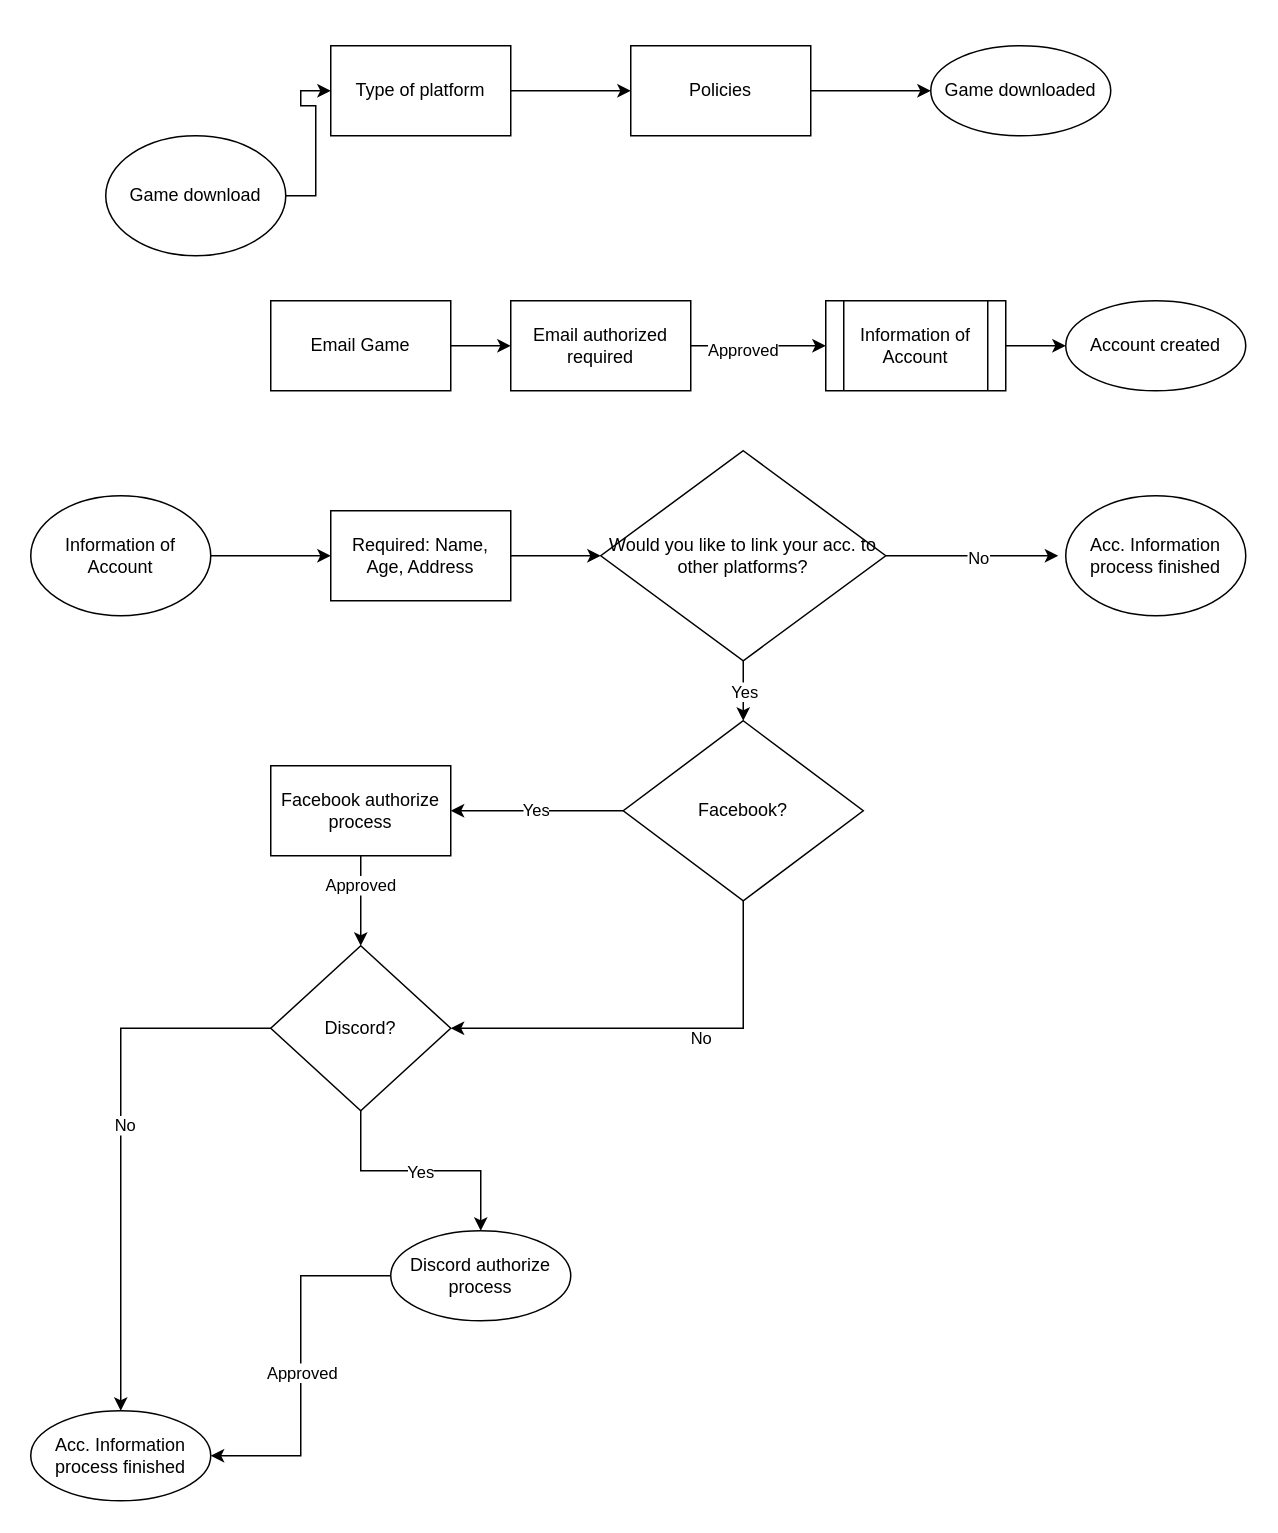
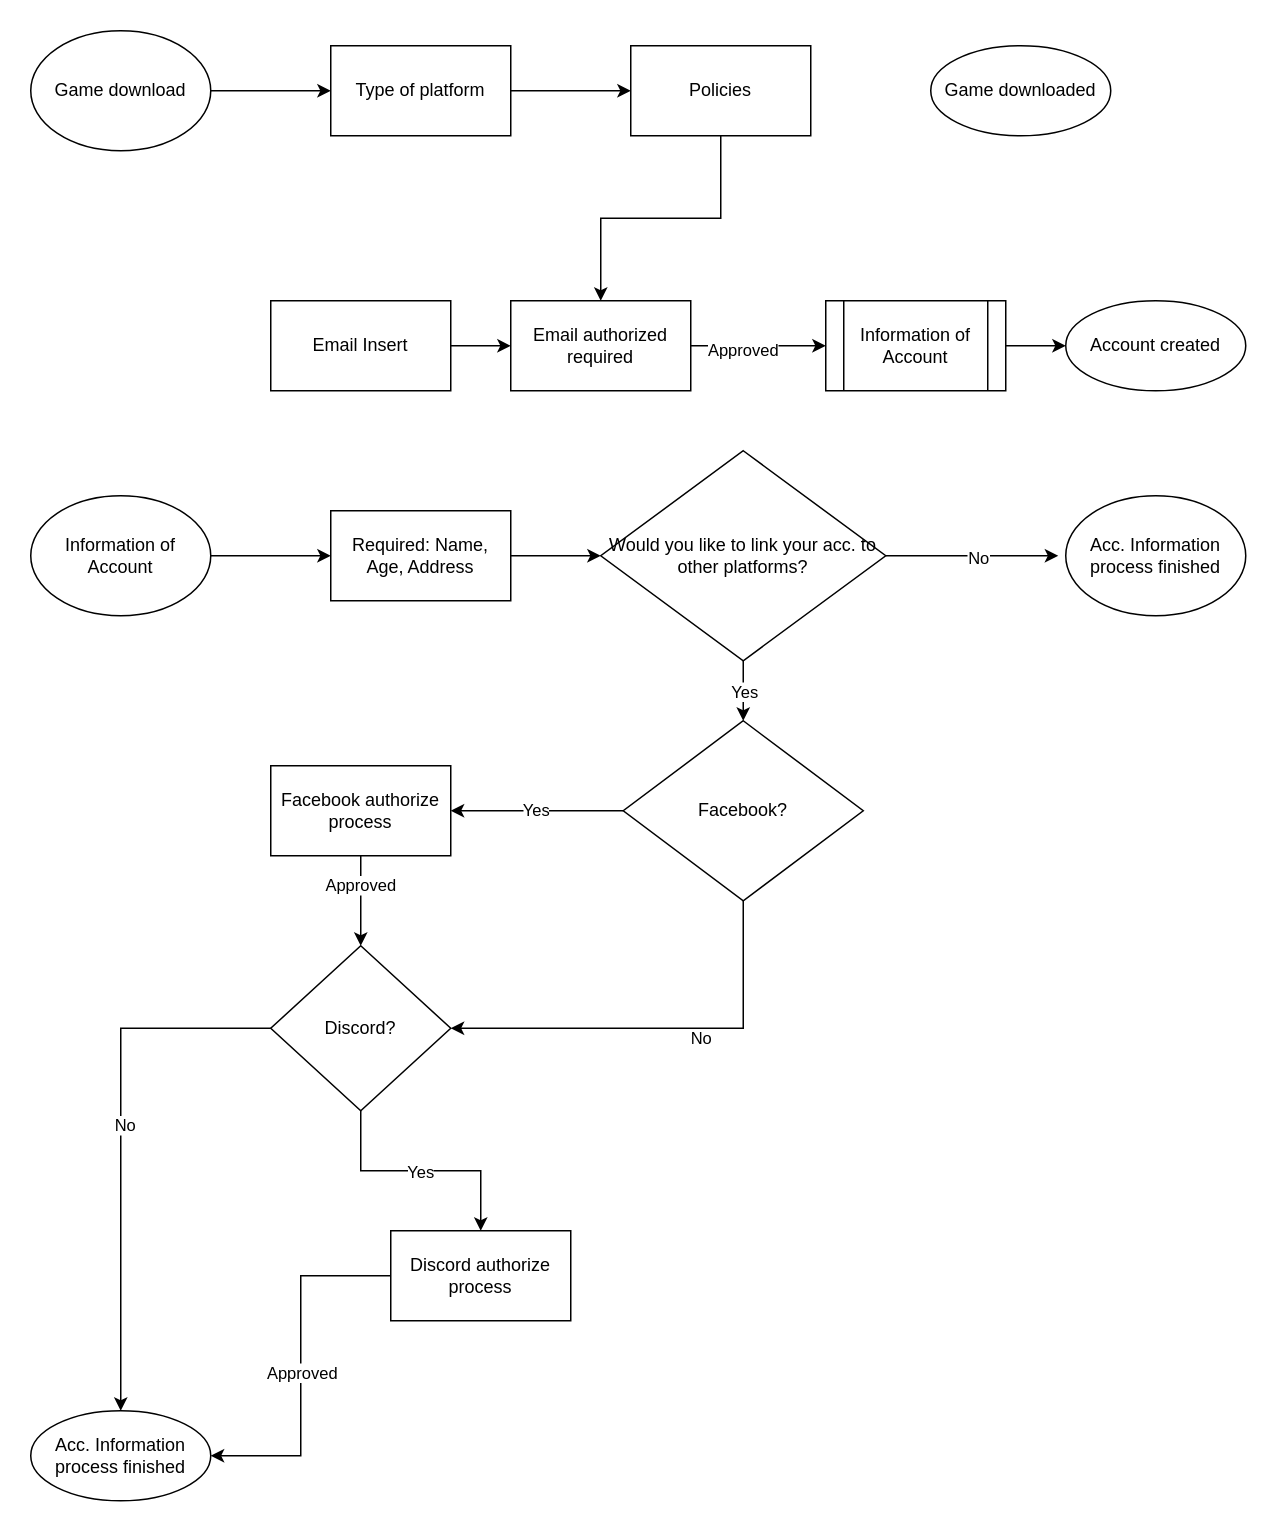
(866, 91) -> (666, 218)
(196, 196) -> (121, 91)
(361, 346) -> (361, 346)
(481, 1276) -> (481, 1276)
